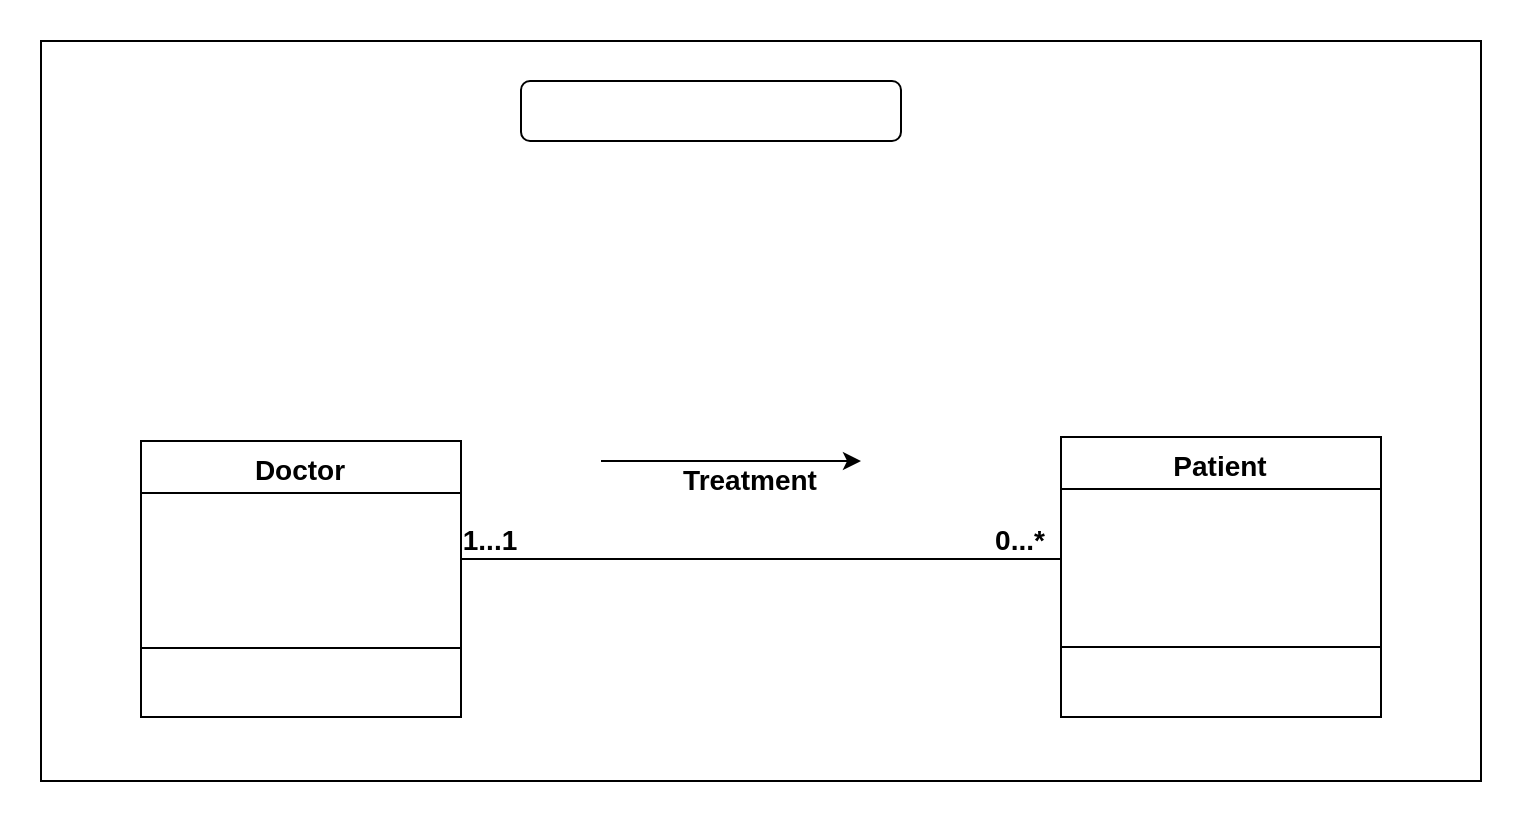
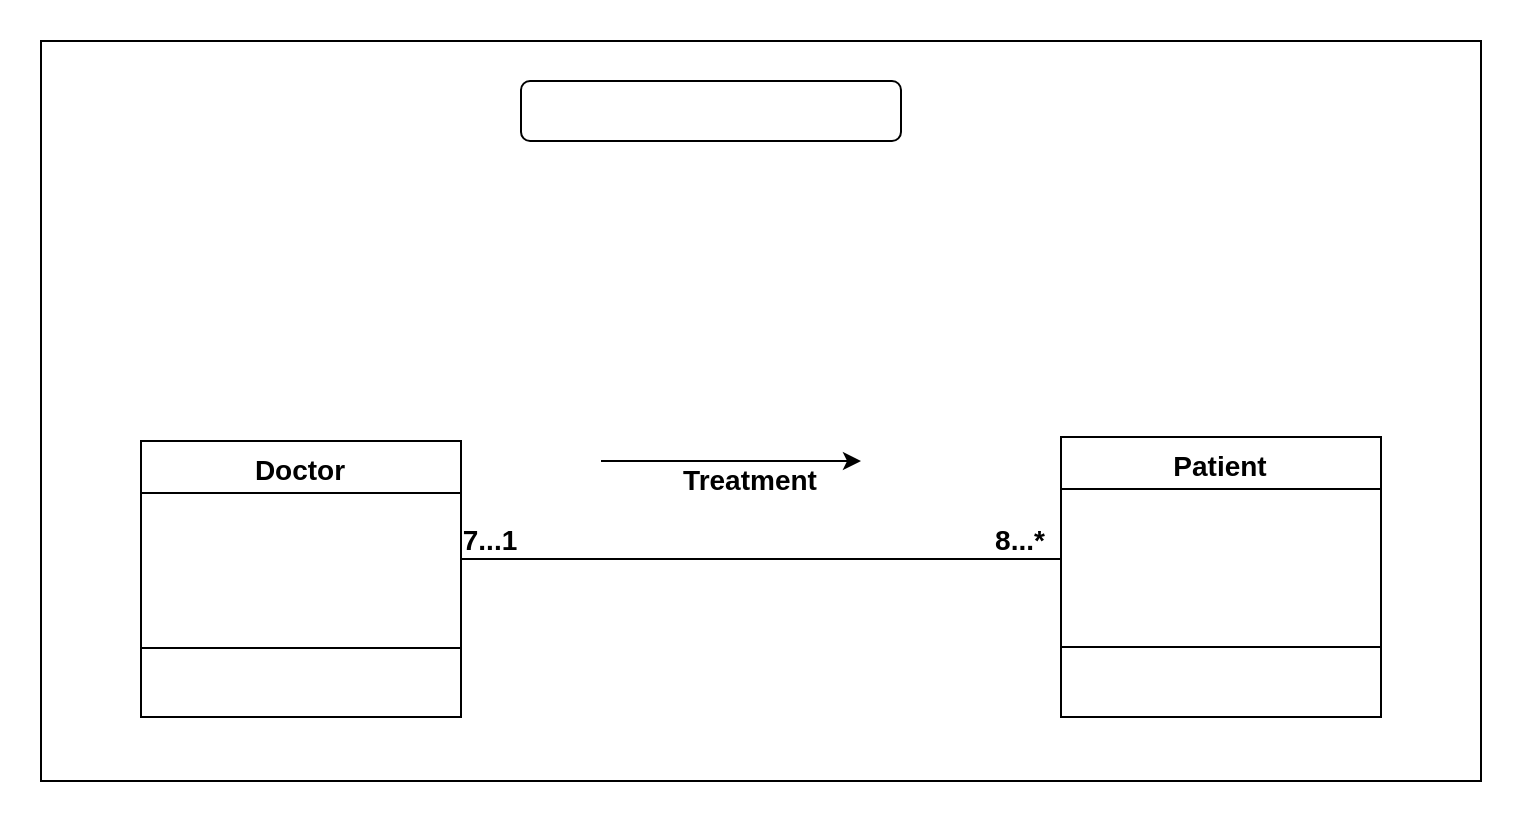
(491, 541) -> (491, 541)
(1021, 541) -> (1021, 541)
